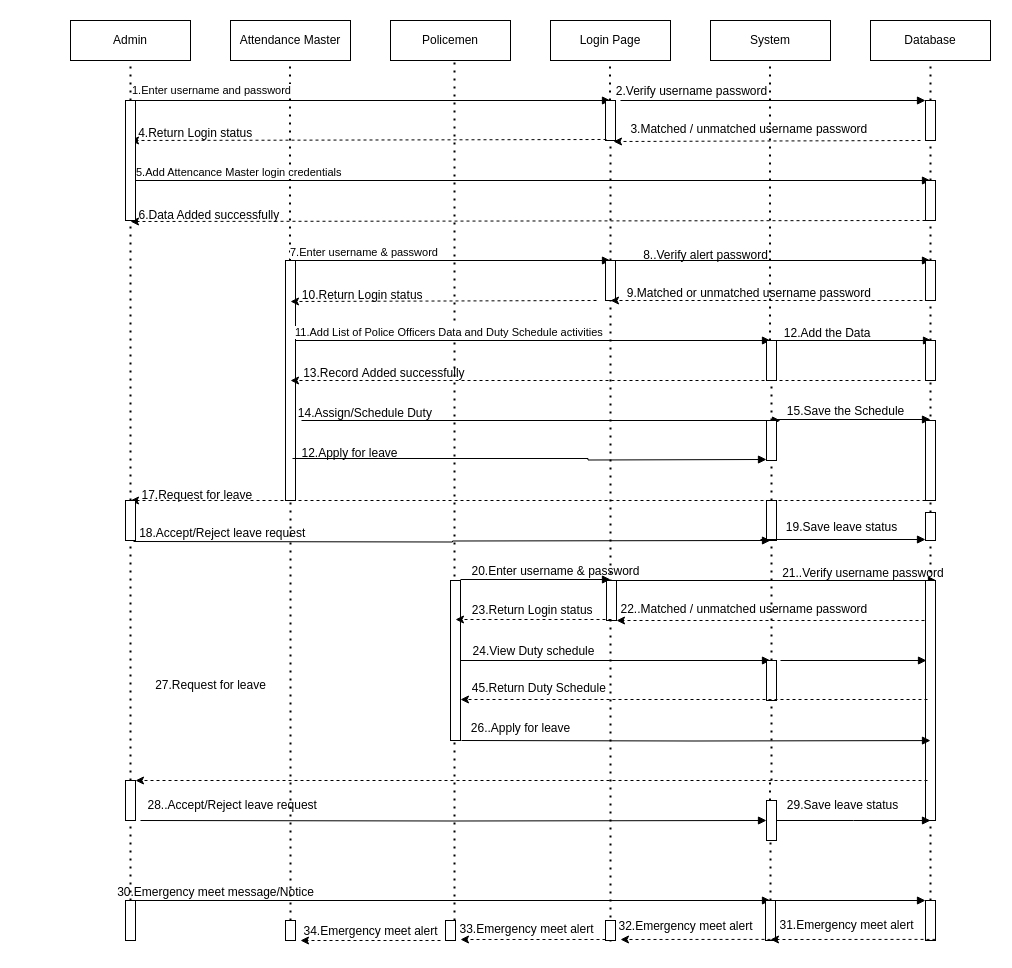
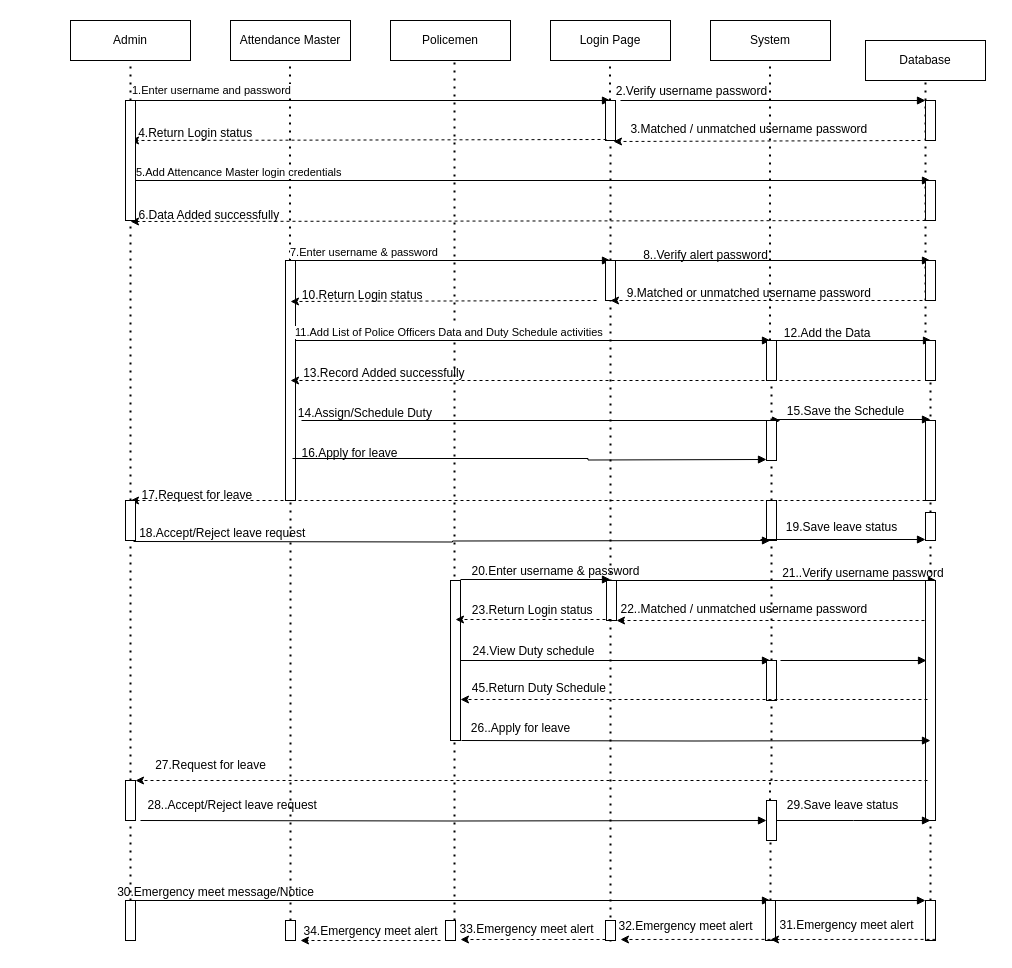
(931, 41) -> (926, 61)
(350, 454) -> (350, 454)
(211, 686) -> (211, 766)
